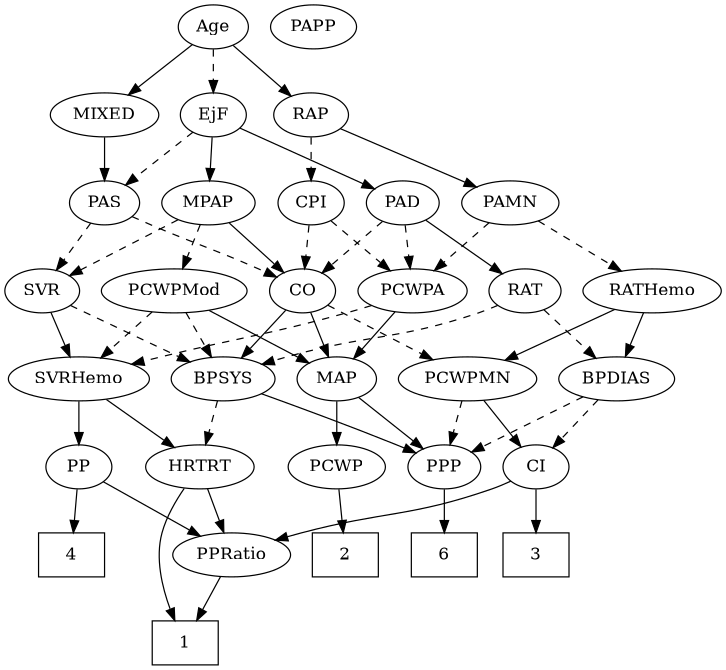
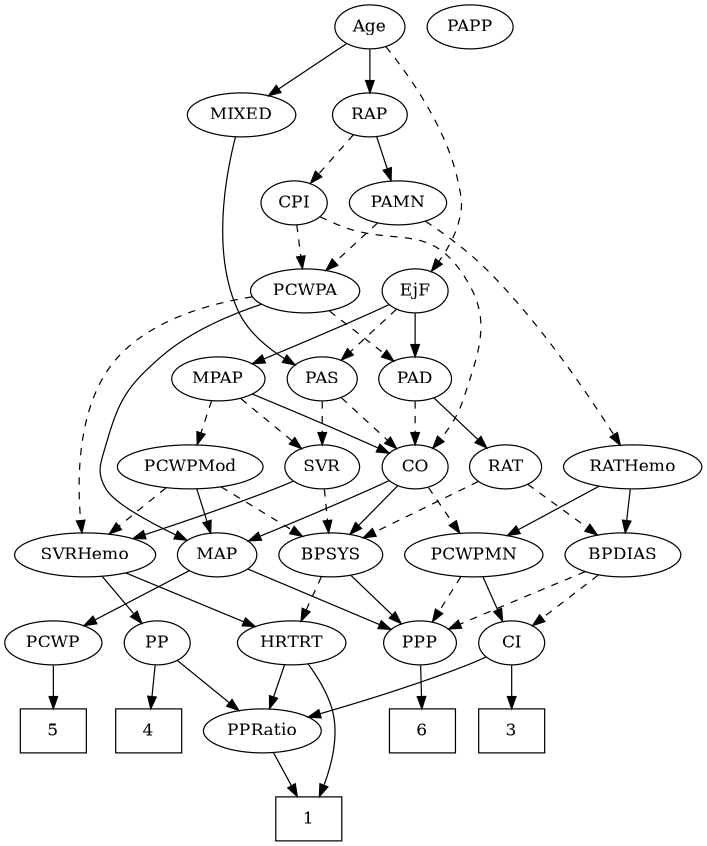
(407, 241) -> (357, 332)
(345, 555) -> (53, 731)
